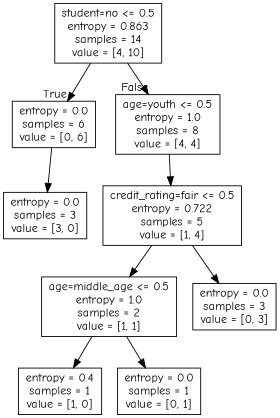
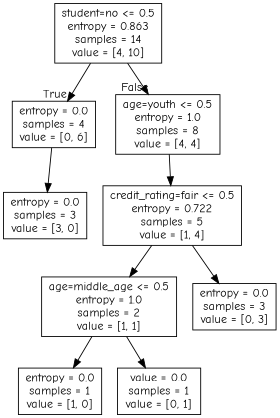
(54, 124) -> (54, 124)
(60, 391) -> (60, 391)
(159, 391) -> (159, 391)
